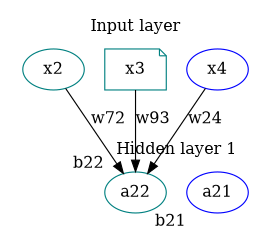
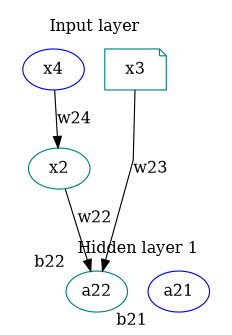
(109, 119) -> (95, 218)
(153, 119) -> (151, 169)
(180, 126) -> (56, 113)
